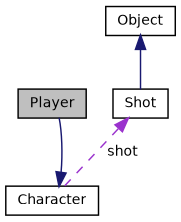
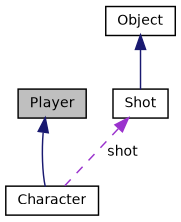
(62, 145) -> (43, 160)
